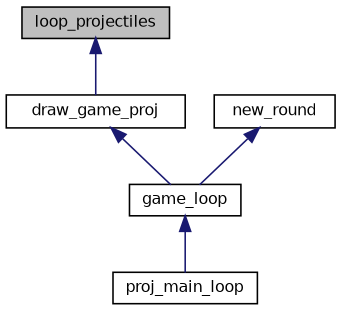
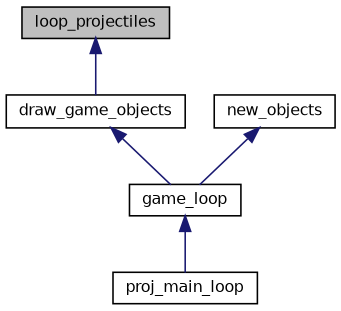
(96, 111) -> (96, 111)
(275, 111) -> (275, 111)
